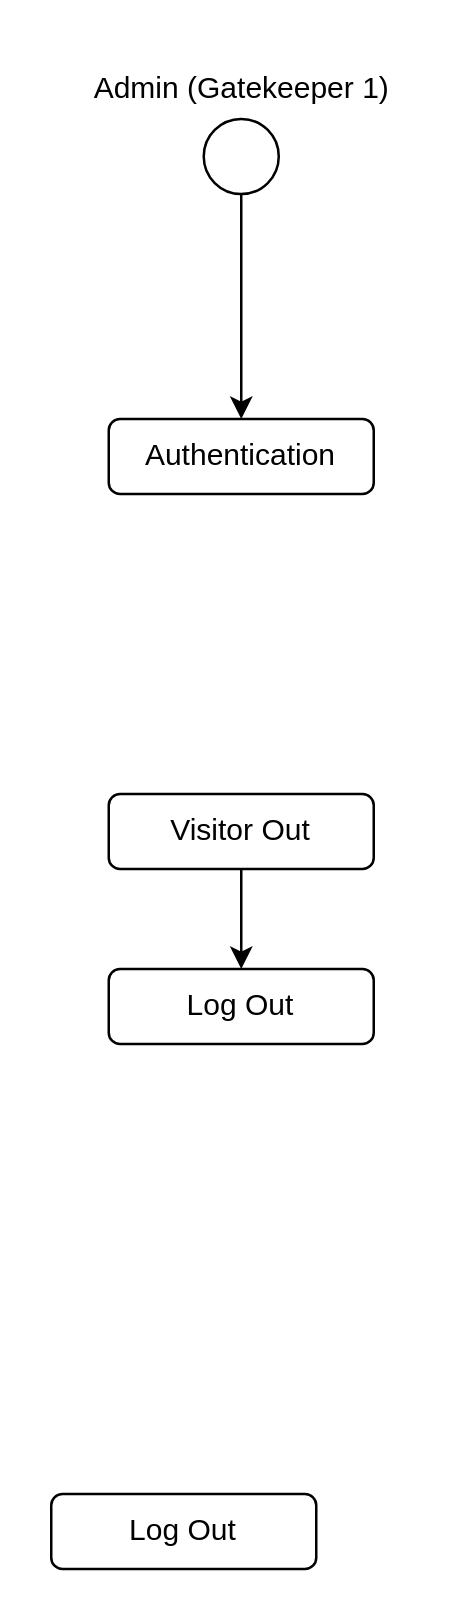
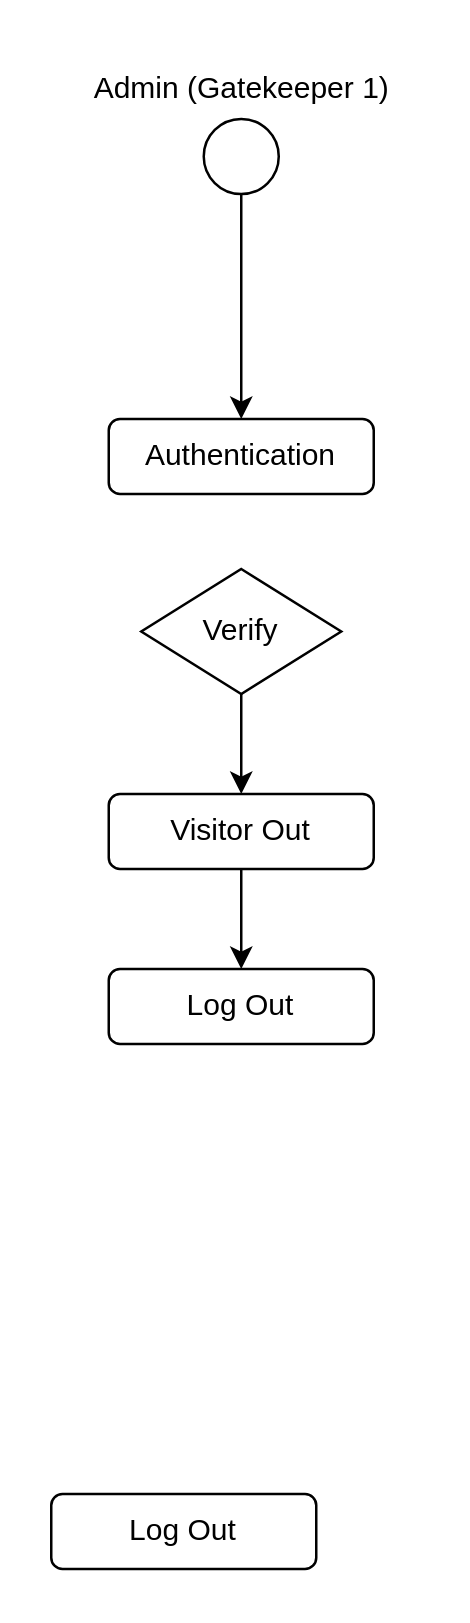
none -> (241, 631)
none -> (241, 736)
